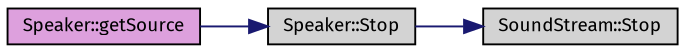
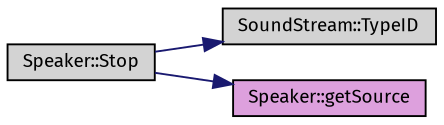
(225, 26) -> (184, 77)
(580, 26) -> (329, 26)
